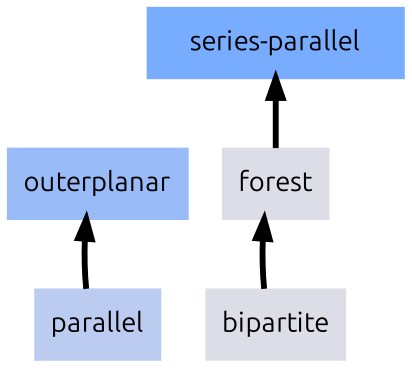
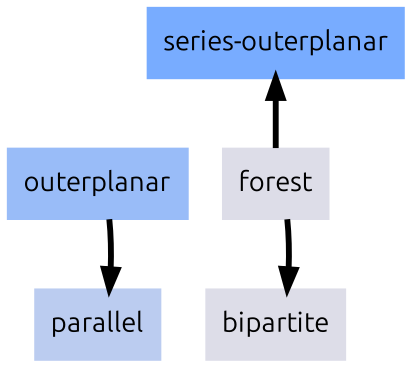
(276, 43) -> (276, 43)
(85, 264) -> (111, 244)
(263, 264) -> (289, 244)
